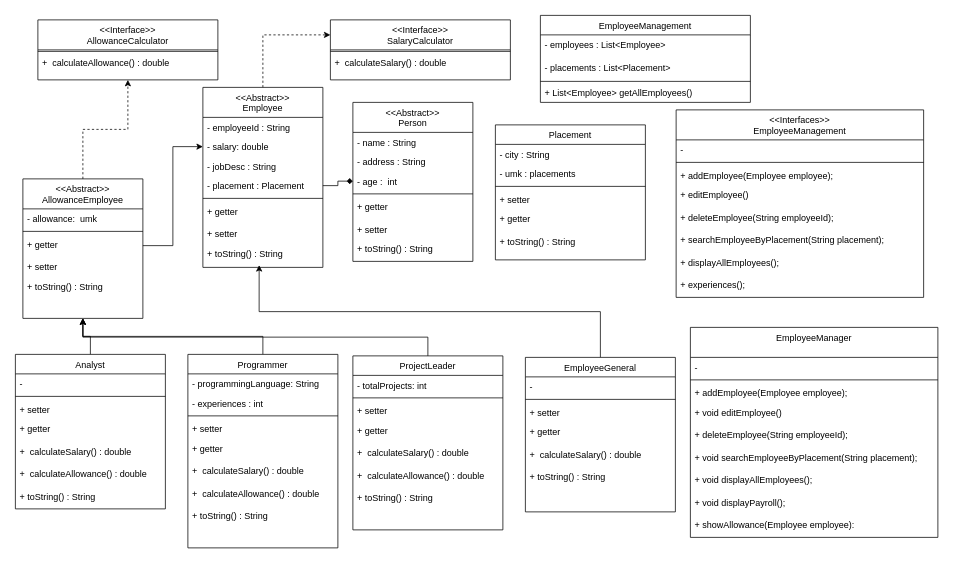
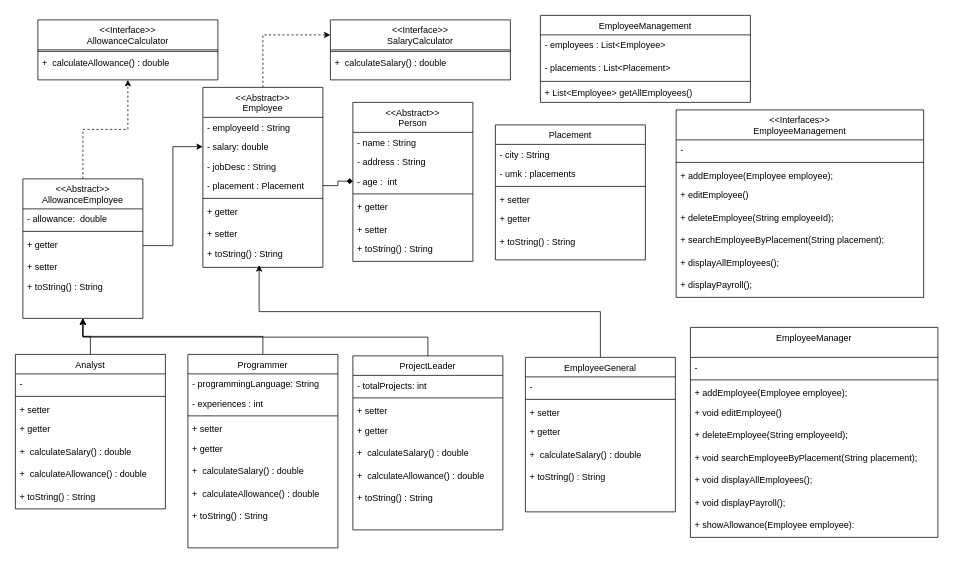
(65, 219) -> (72, 219)
(717, 285) -> (721, 285)
